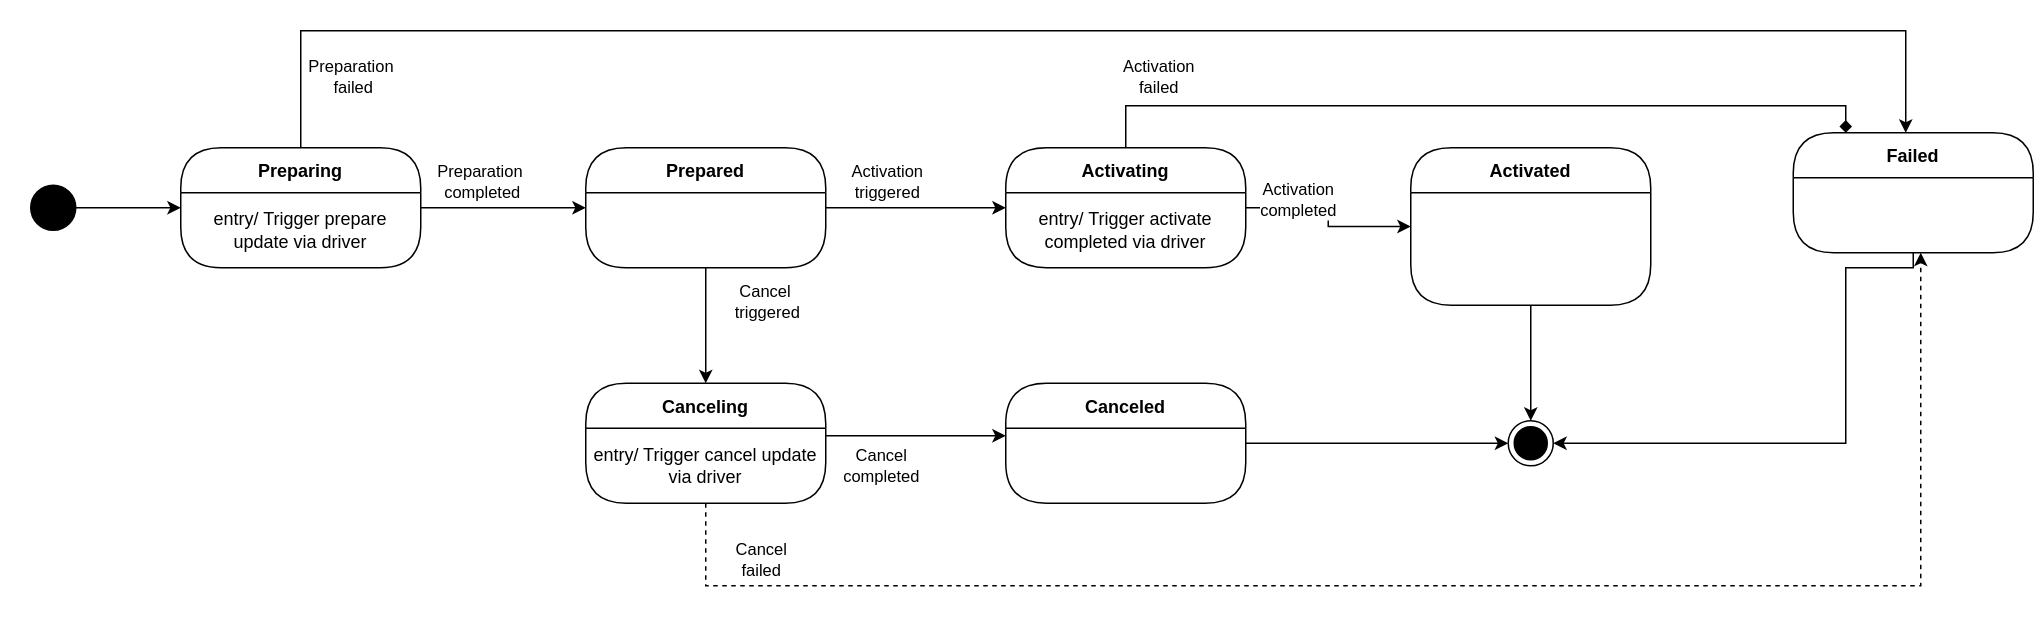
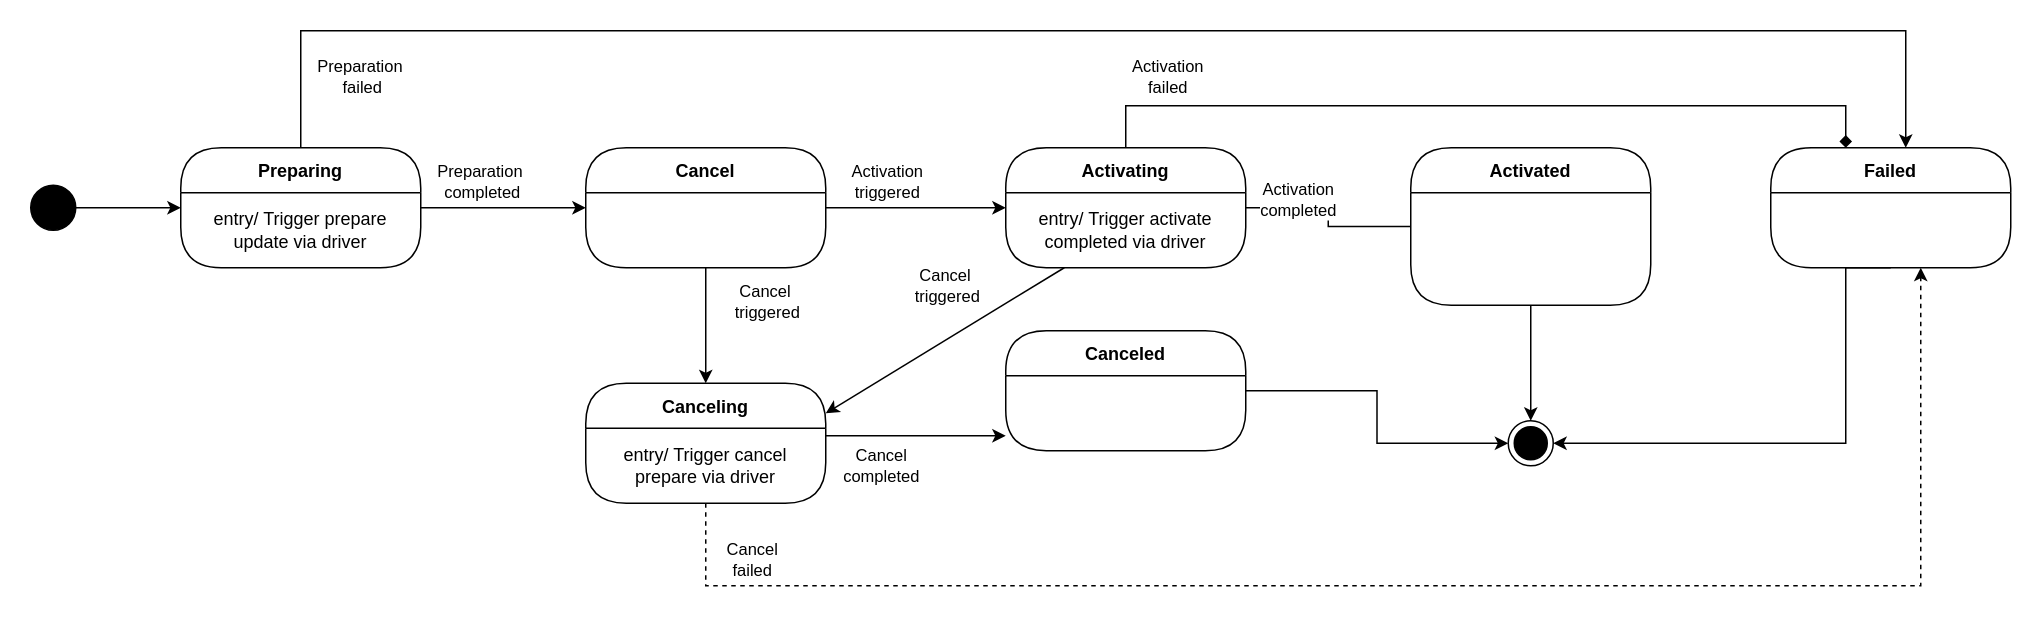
(705, 171) -> (705, 171)
(1913, 193) -> (1891, 208)
(1399, 227) -> (1403, 227)
none -> (950, 338)
(1126, 443) -> (1126, 391)
(706, 466) -> (706, 466)
